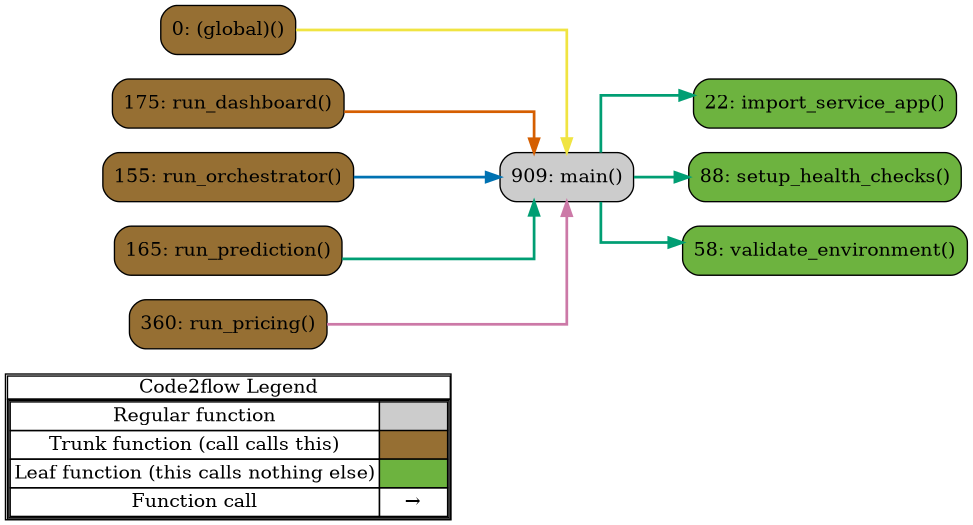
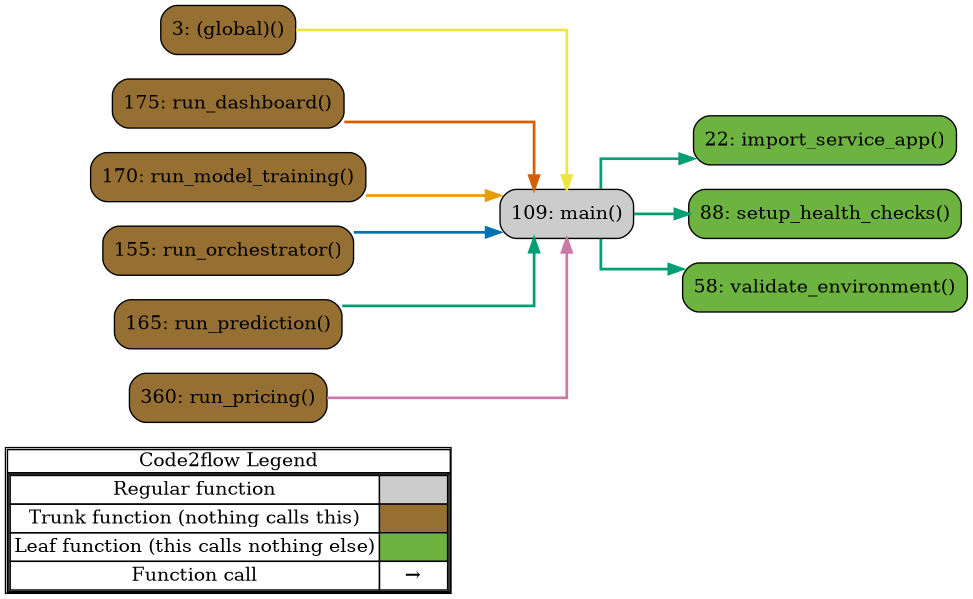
(228, 30) -> (228, 30)
none -> (228, 177)
(567, 177) -> (567, 214)
(195, 444) -> (195, 518)
